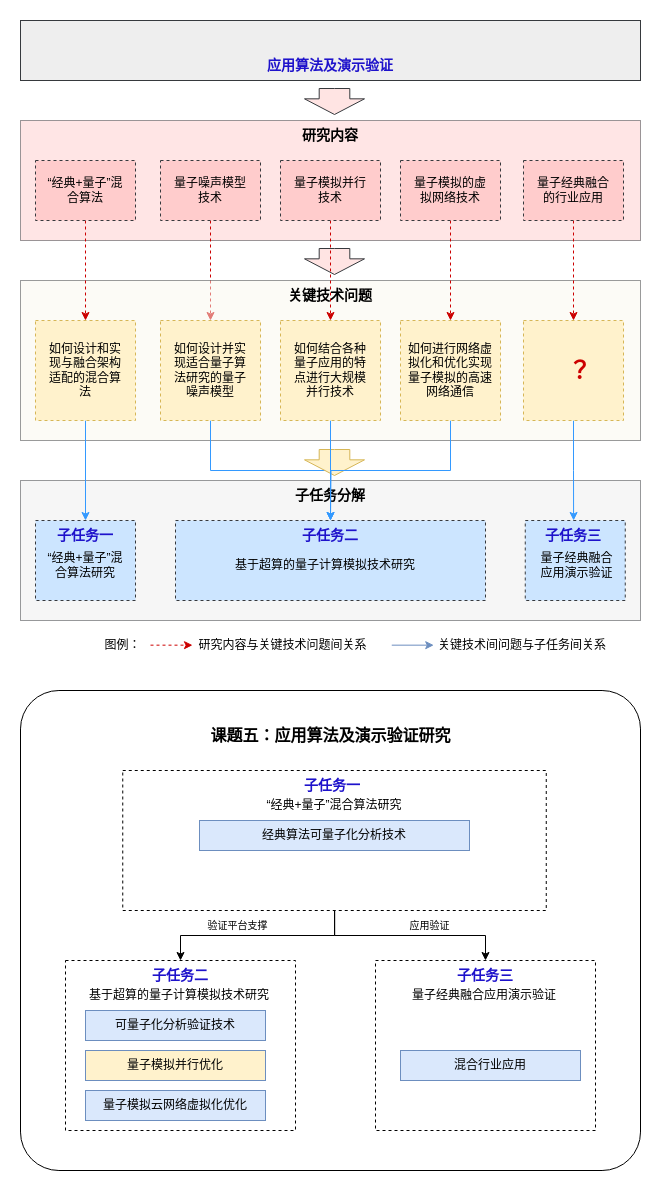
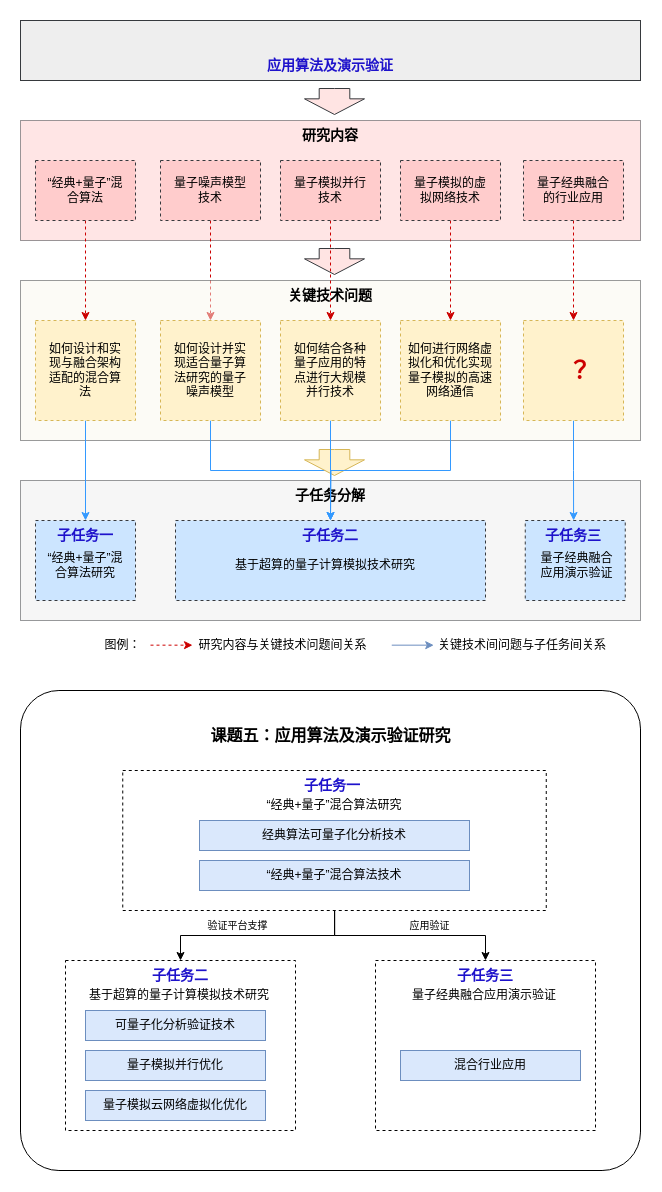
none -> (335, 876)
(176, 1066) -> (176, 1066)
